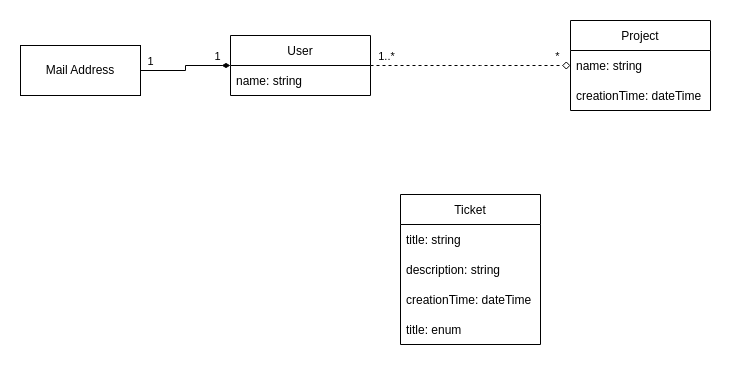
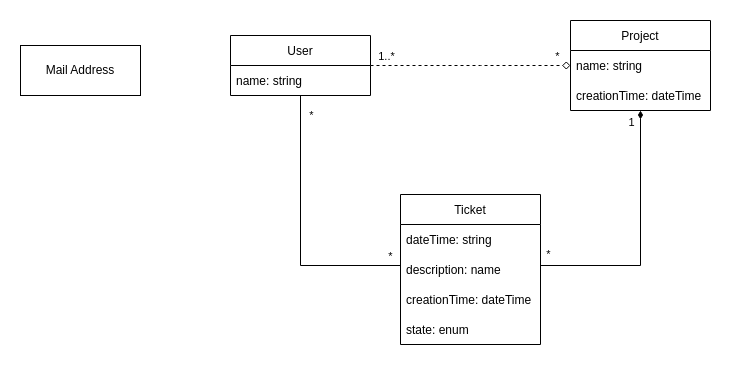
(185, 71) -> none
none -> (301, 231)
(442, 240) -> (454, 240)
none -> (641, 241)
(462, 270) -> (457, 270)
(437, 330) -> (440, 330)
